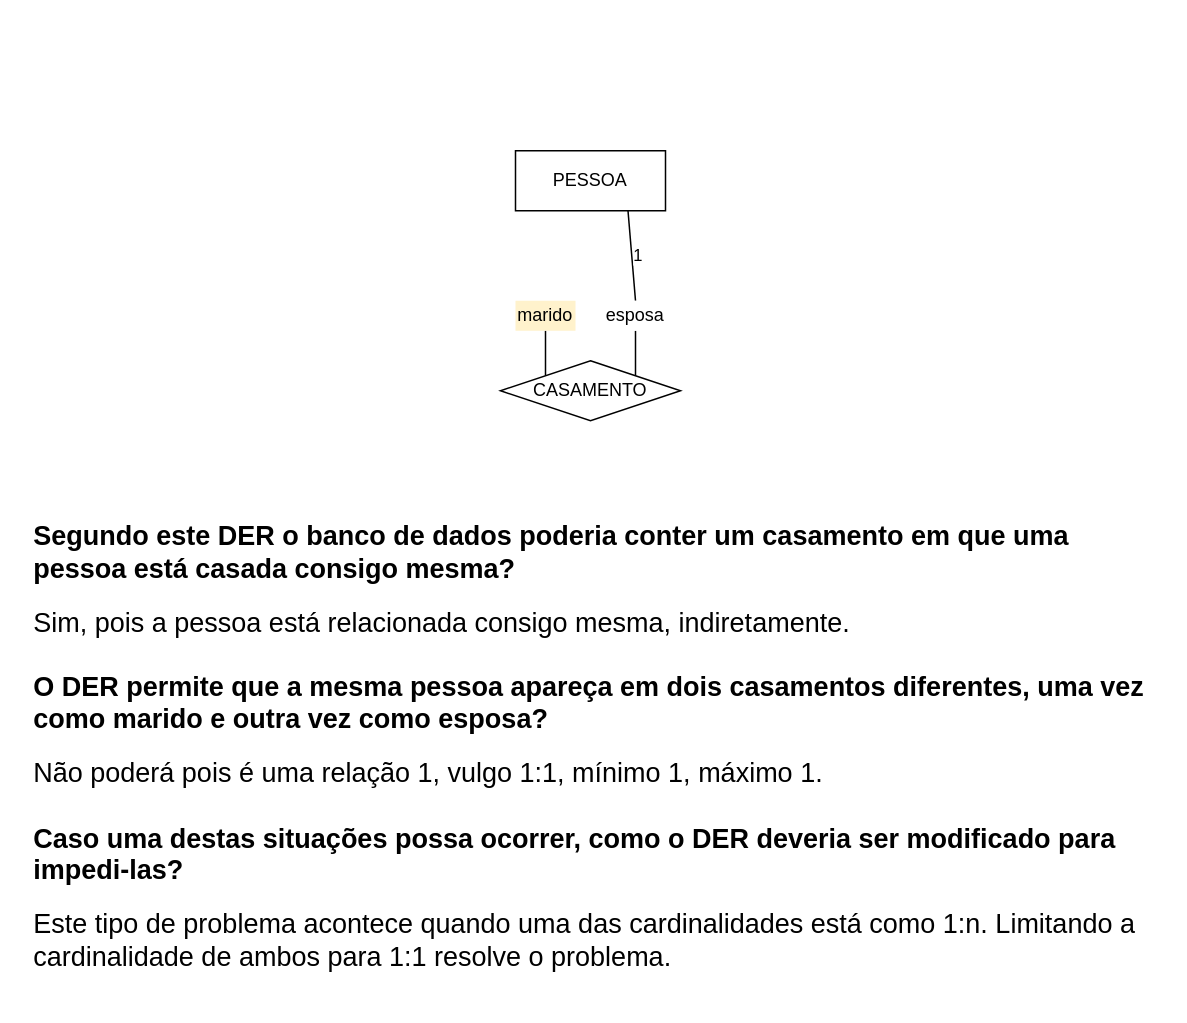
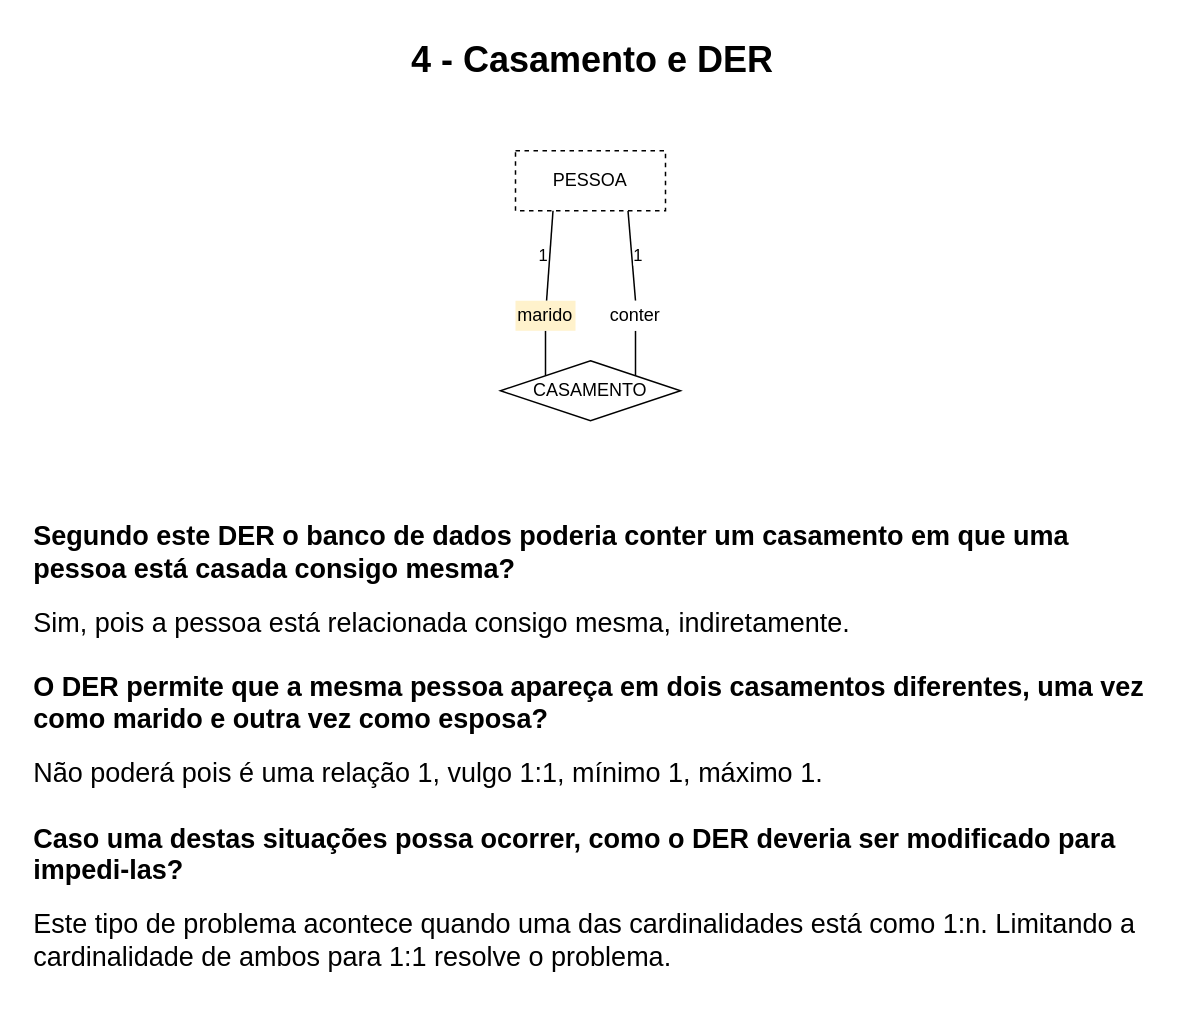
none -> (593, 61)
(590, 181) -> (590, 181)
none -> (550, 256)
(635, 316) -> (635, 316)
